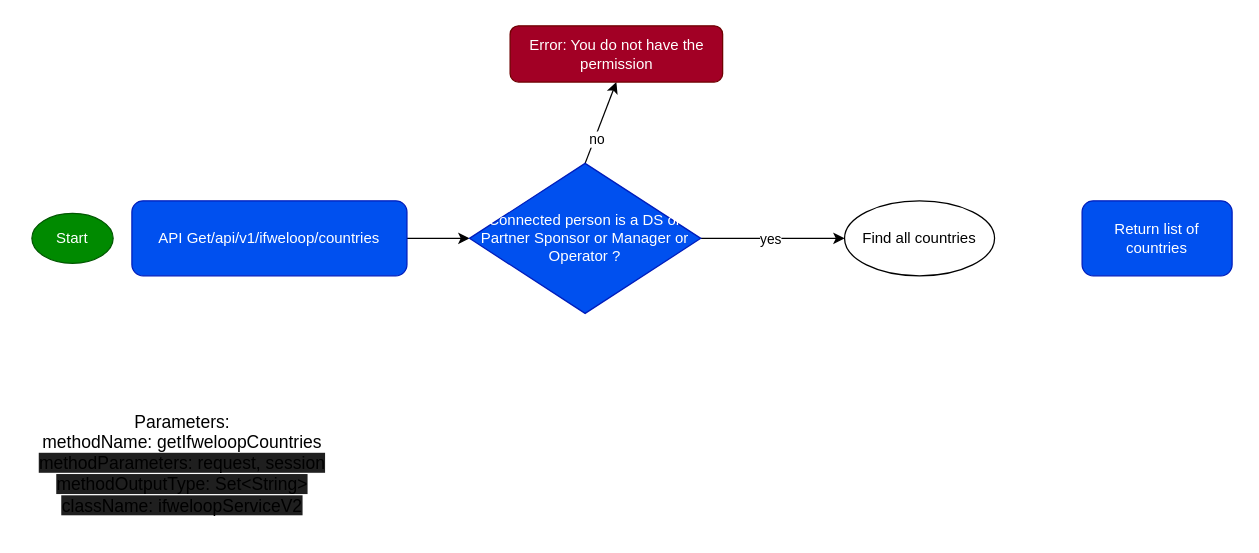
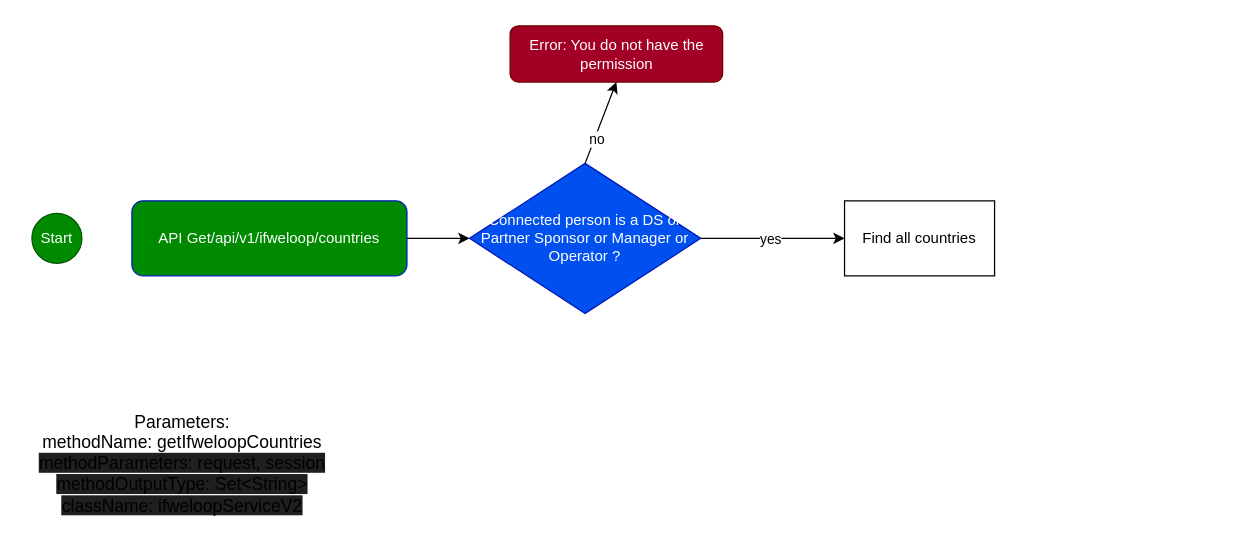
(73, 238) -> (57, 238)
(269, 238) -> (269, 238)
(919, 238) -> (919, 238)
(1157, 238) -> none
